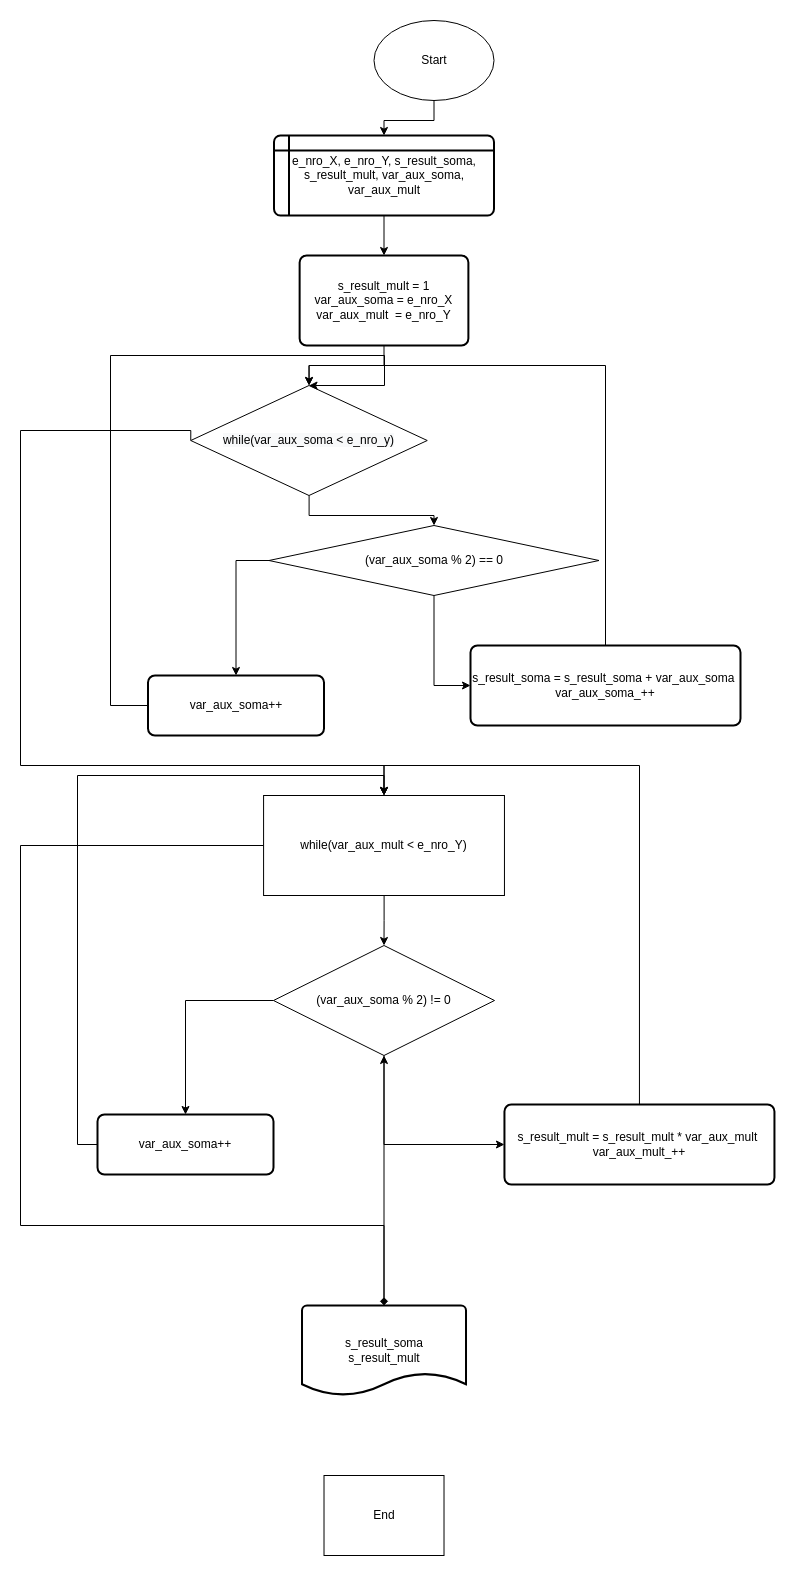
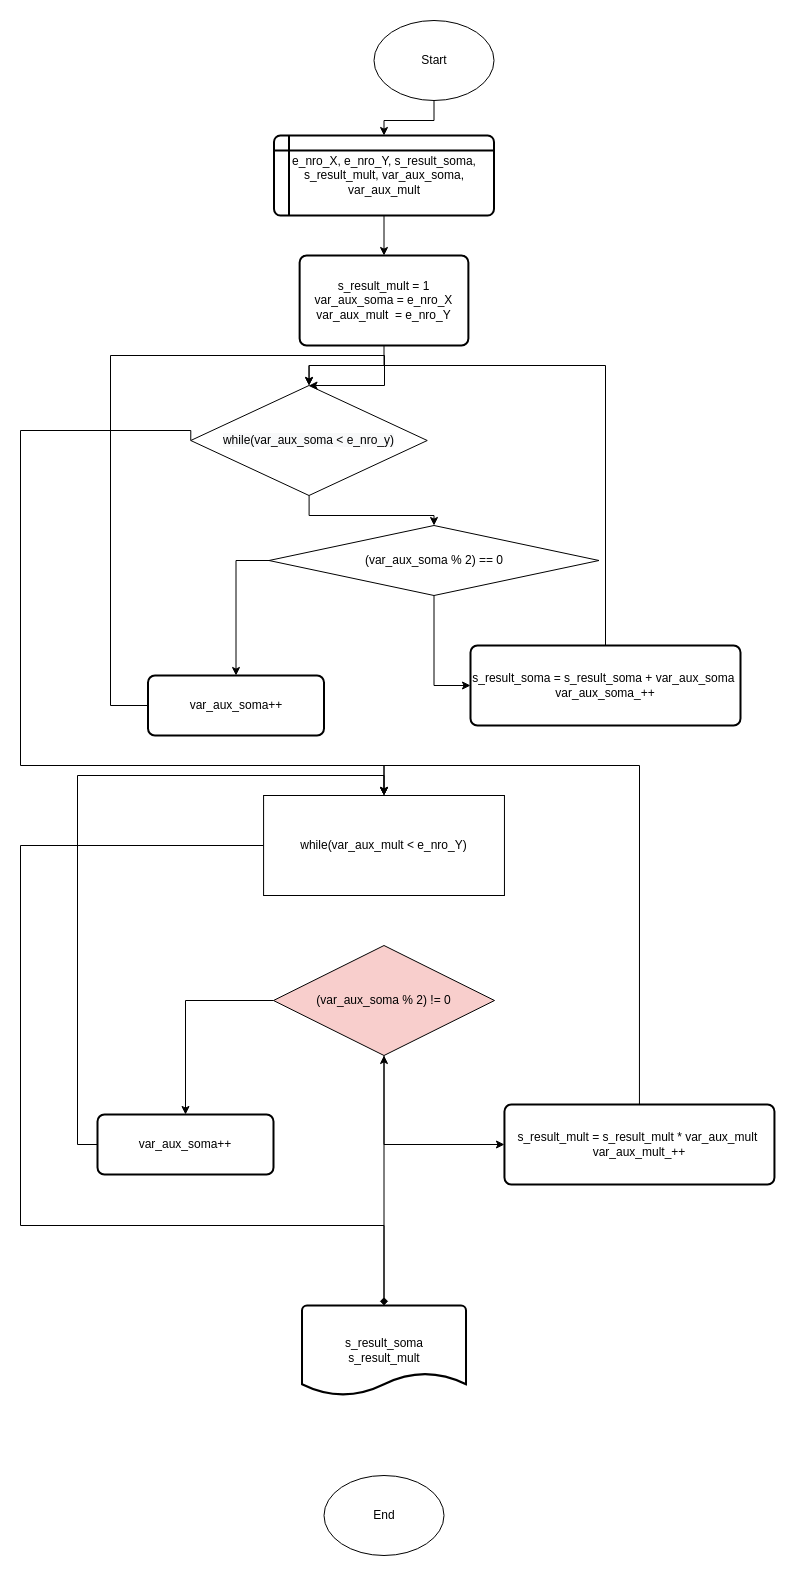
(384, 917) -> none
(384, 1001) -> (384, 1001)
(384, 1516) -> (384, 1516)
